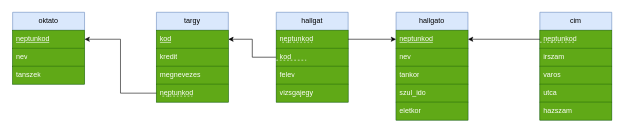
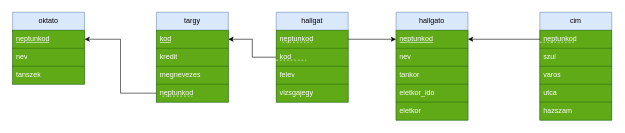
(555, 57) -> (551, 57)
(414, 93) -> (420, 93)
